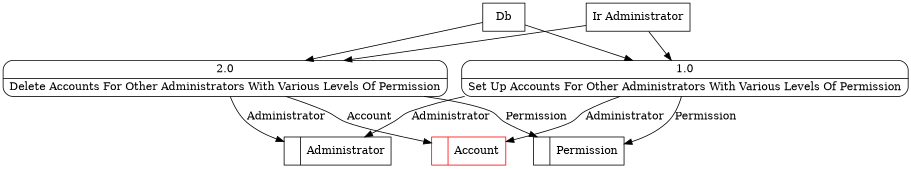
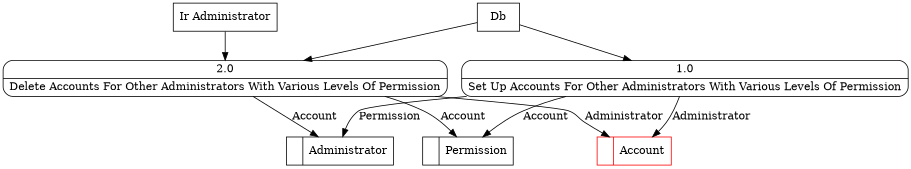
(658, 43) -> none
(286, 117) -> (315, 117)
(370, 117) -> (624, 117)
(451, 117) -> (389, 117)
(536, 117) -> (463, 117)
(706, 117) -> (546, 117)
